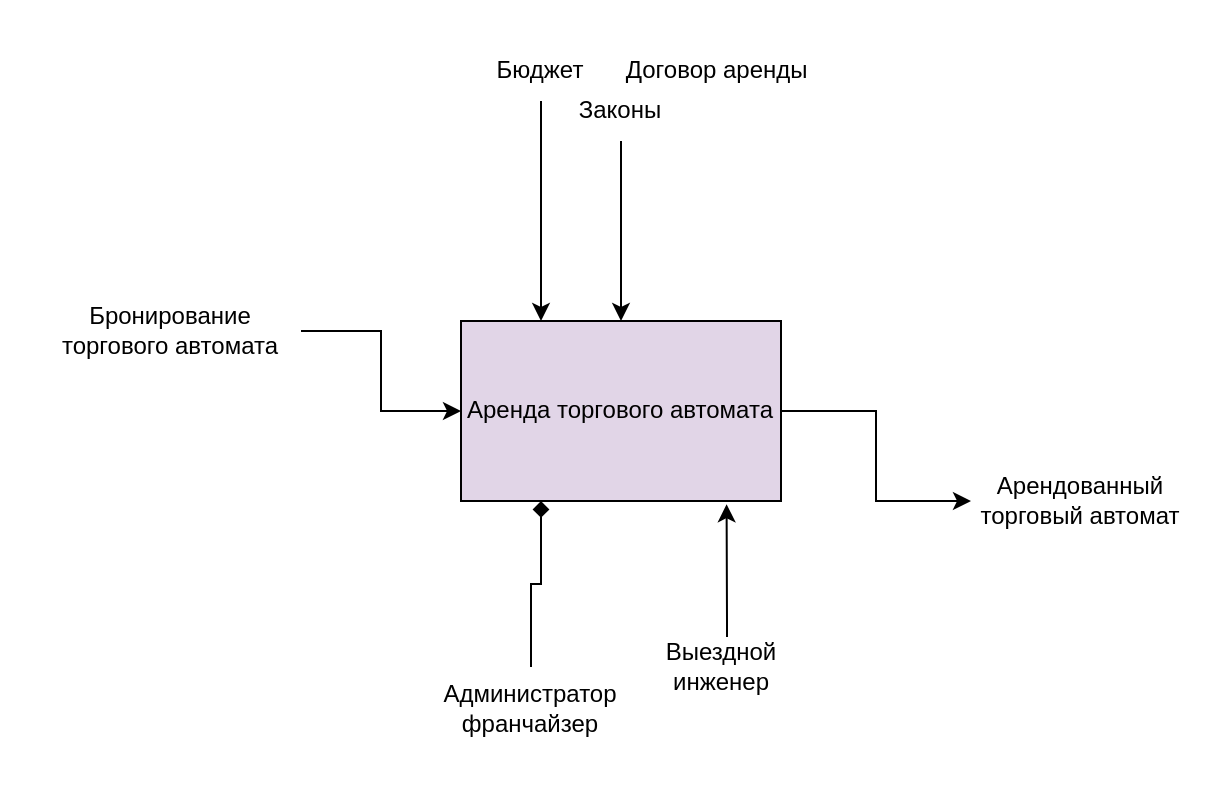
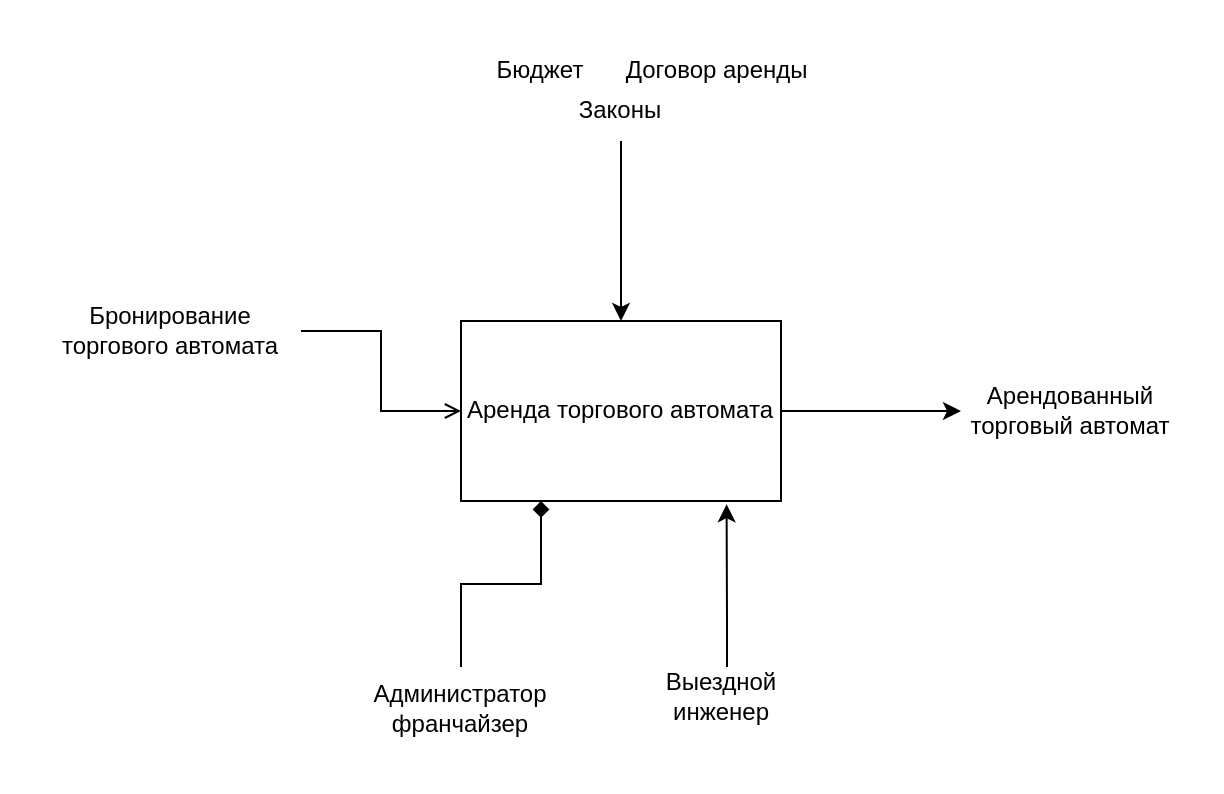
(541, 204) -> none
(446, 411) -> (448, 411)
(621, 411) -> (621, 411)
(1081, 501) -> (1071, 411)
(721, 667) -> (721, 697)
(531, 709) -> (461, 709)
